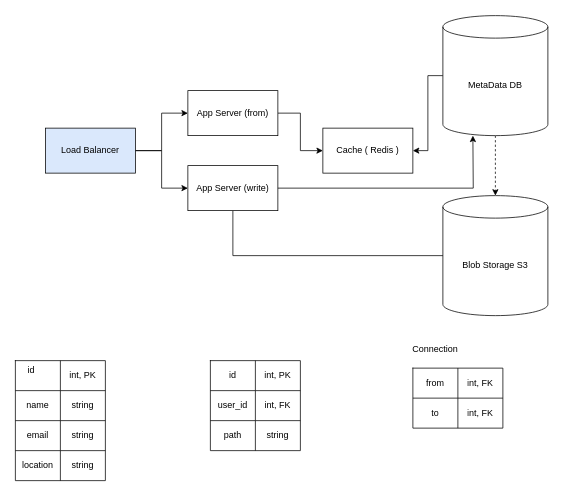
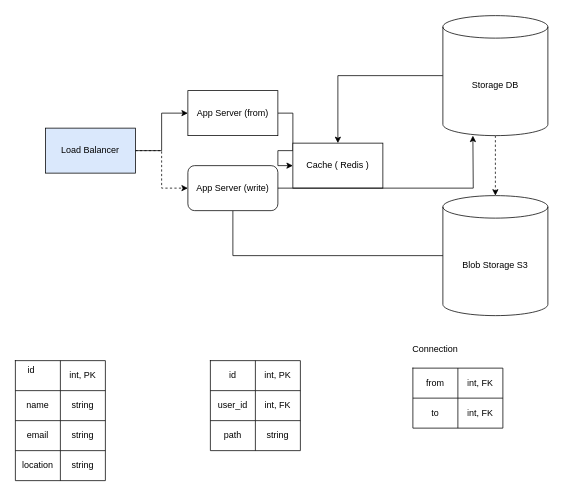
(495, 85) -> (495, 85)
(368, 150) -> (338, 165)
(162, 181) -> (162, 181)
(233, 188) -> (233, 188)
